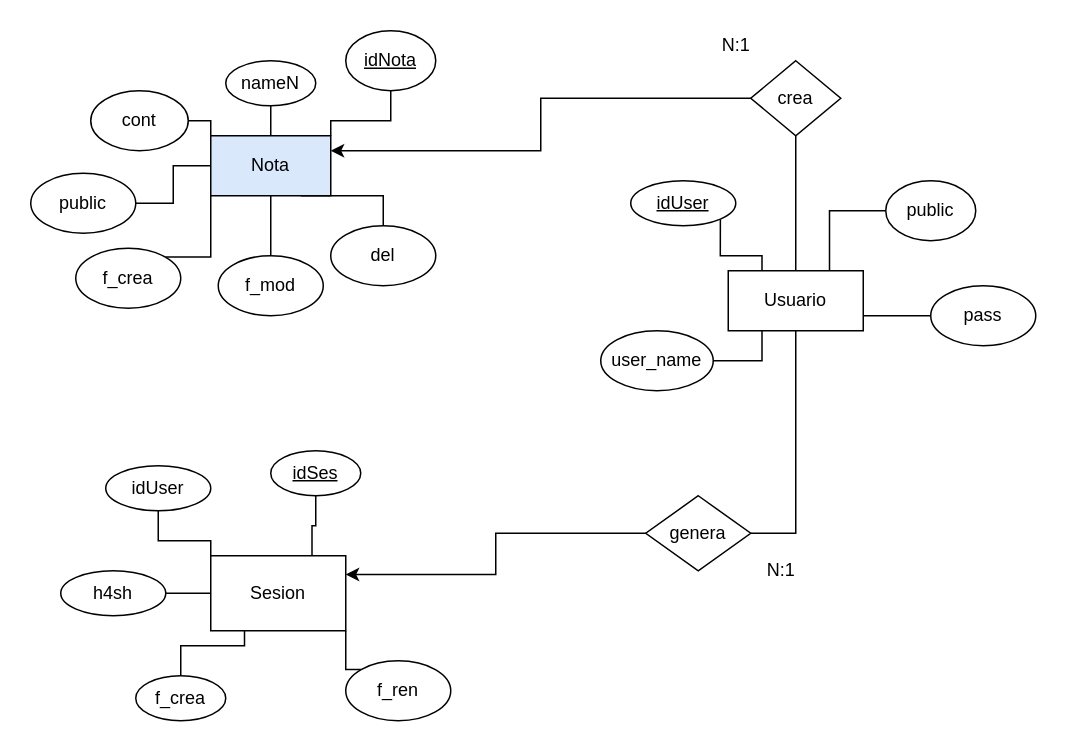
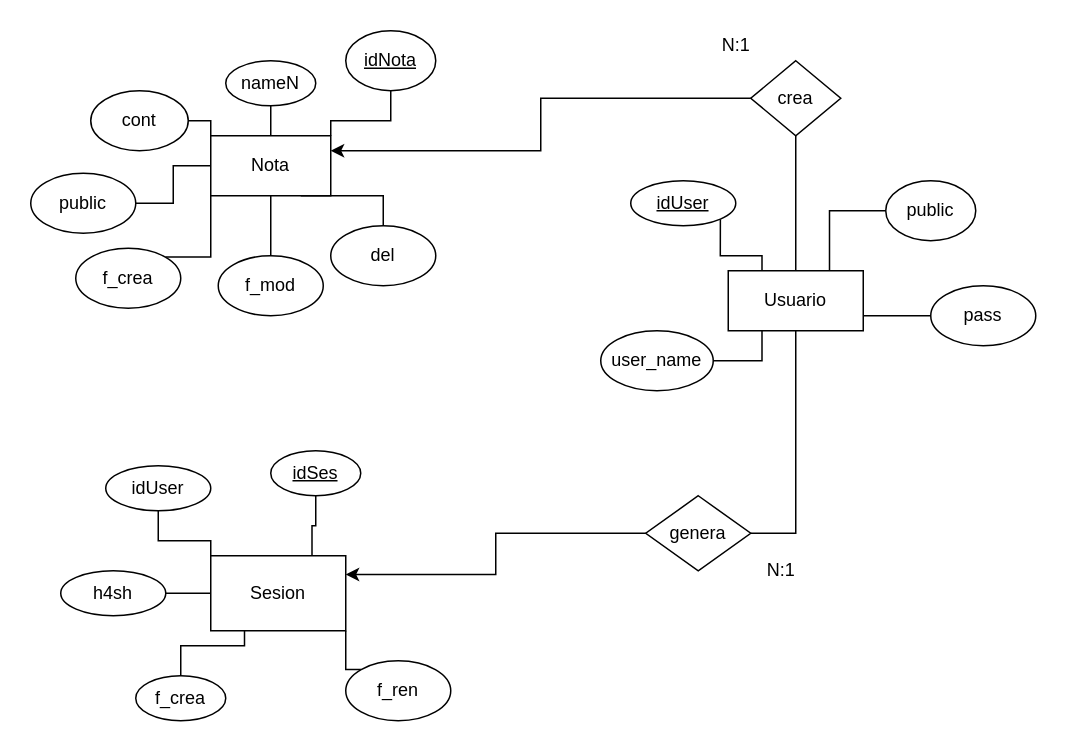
(271, 166) -> (271, 166)
